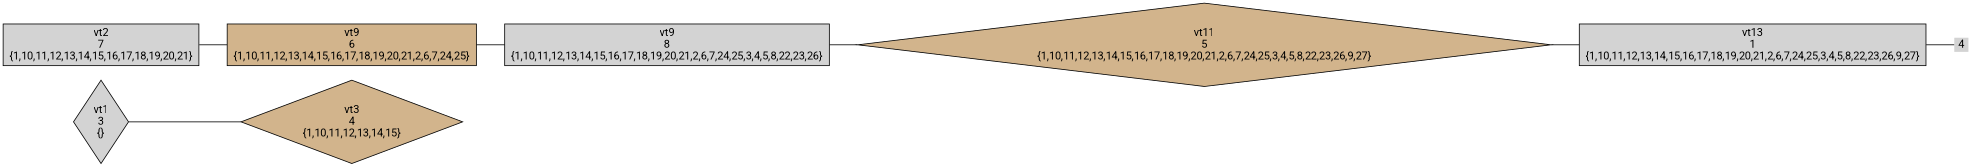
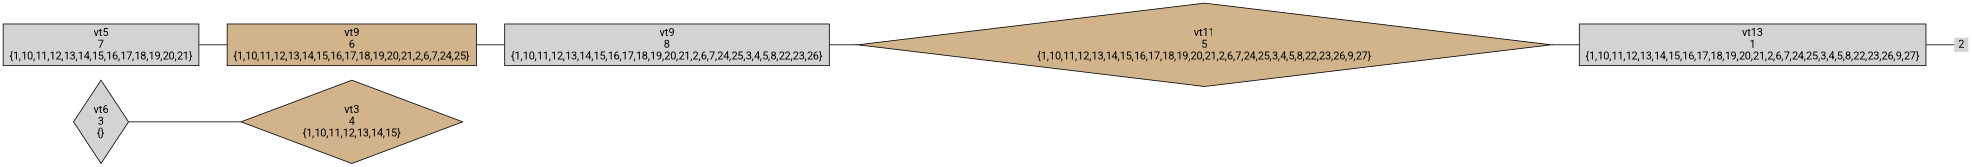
(101, 45) -> (101, 45)
(1961, 45) -> (1961, 45)
(101, 122) -> (101, 122)
